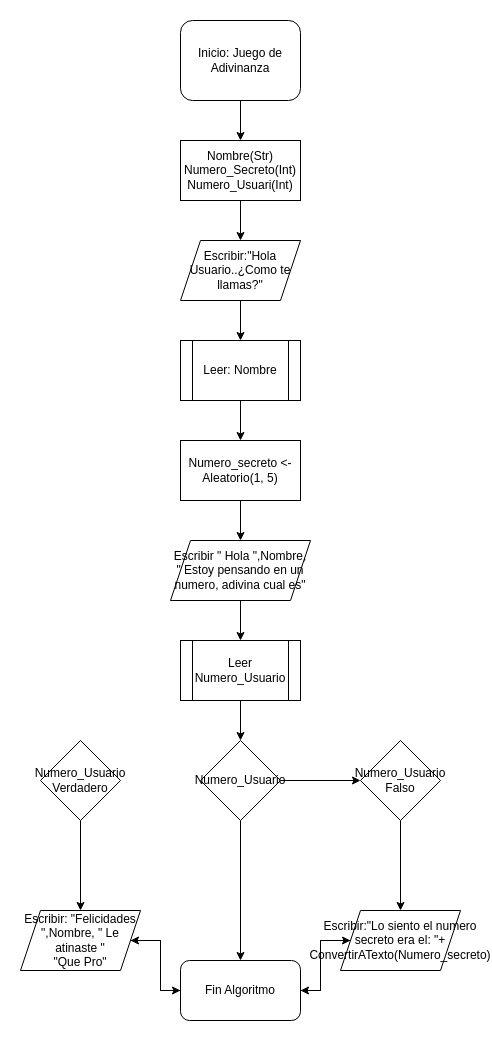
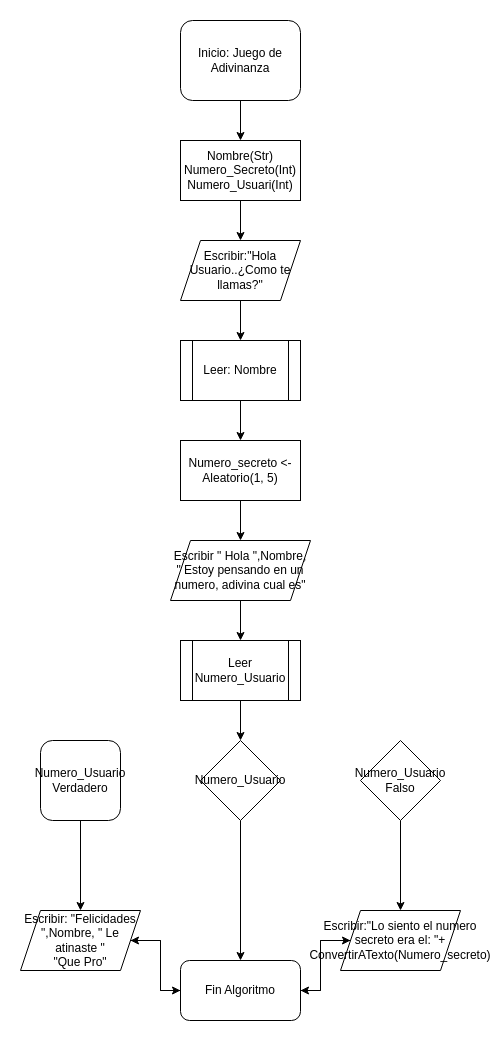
(81, 781) -> (81, 781)
(317, 781) -> none
